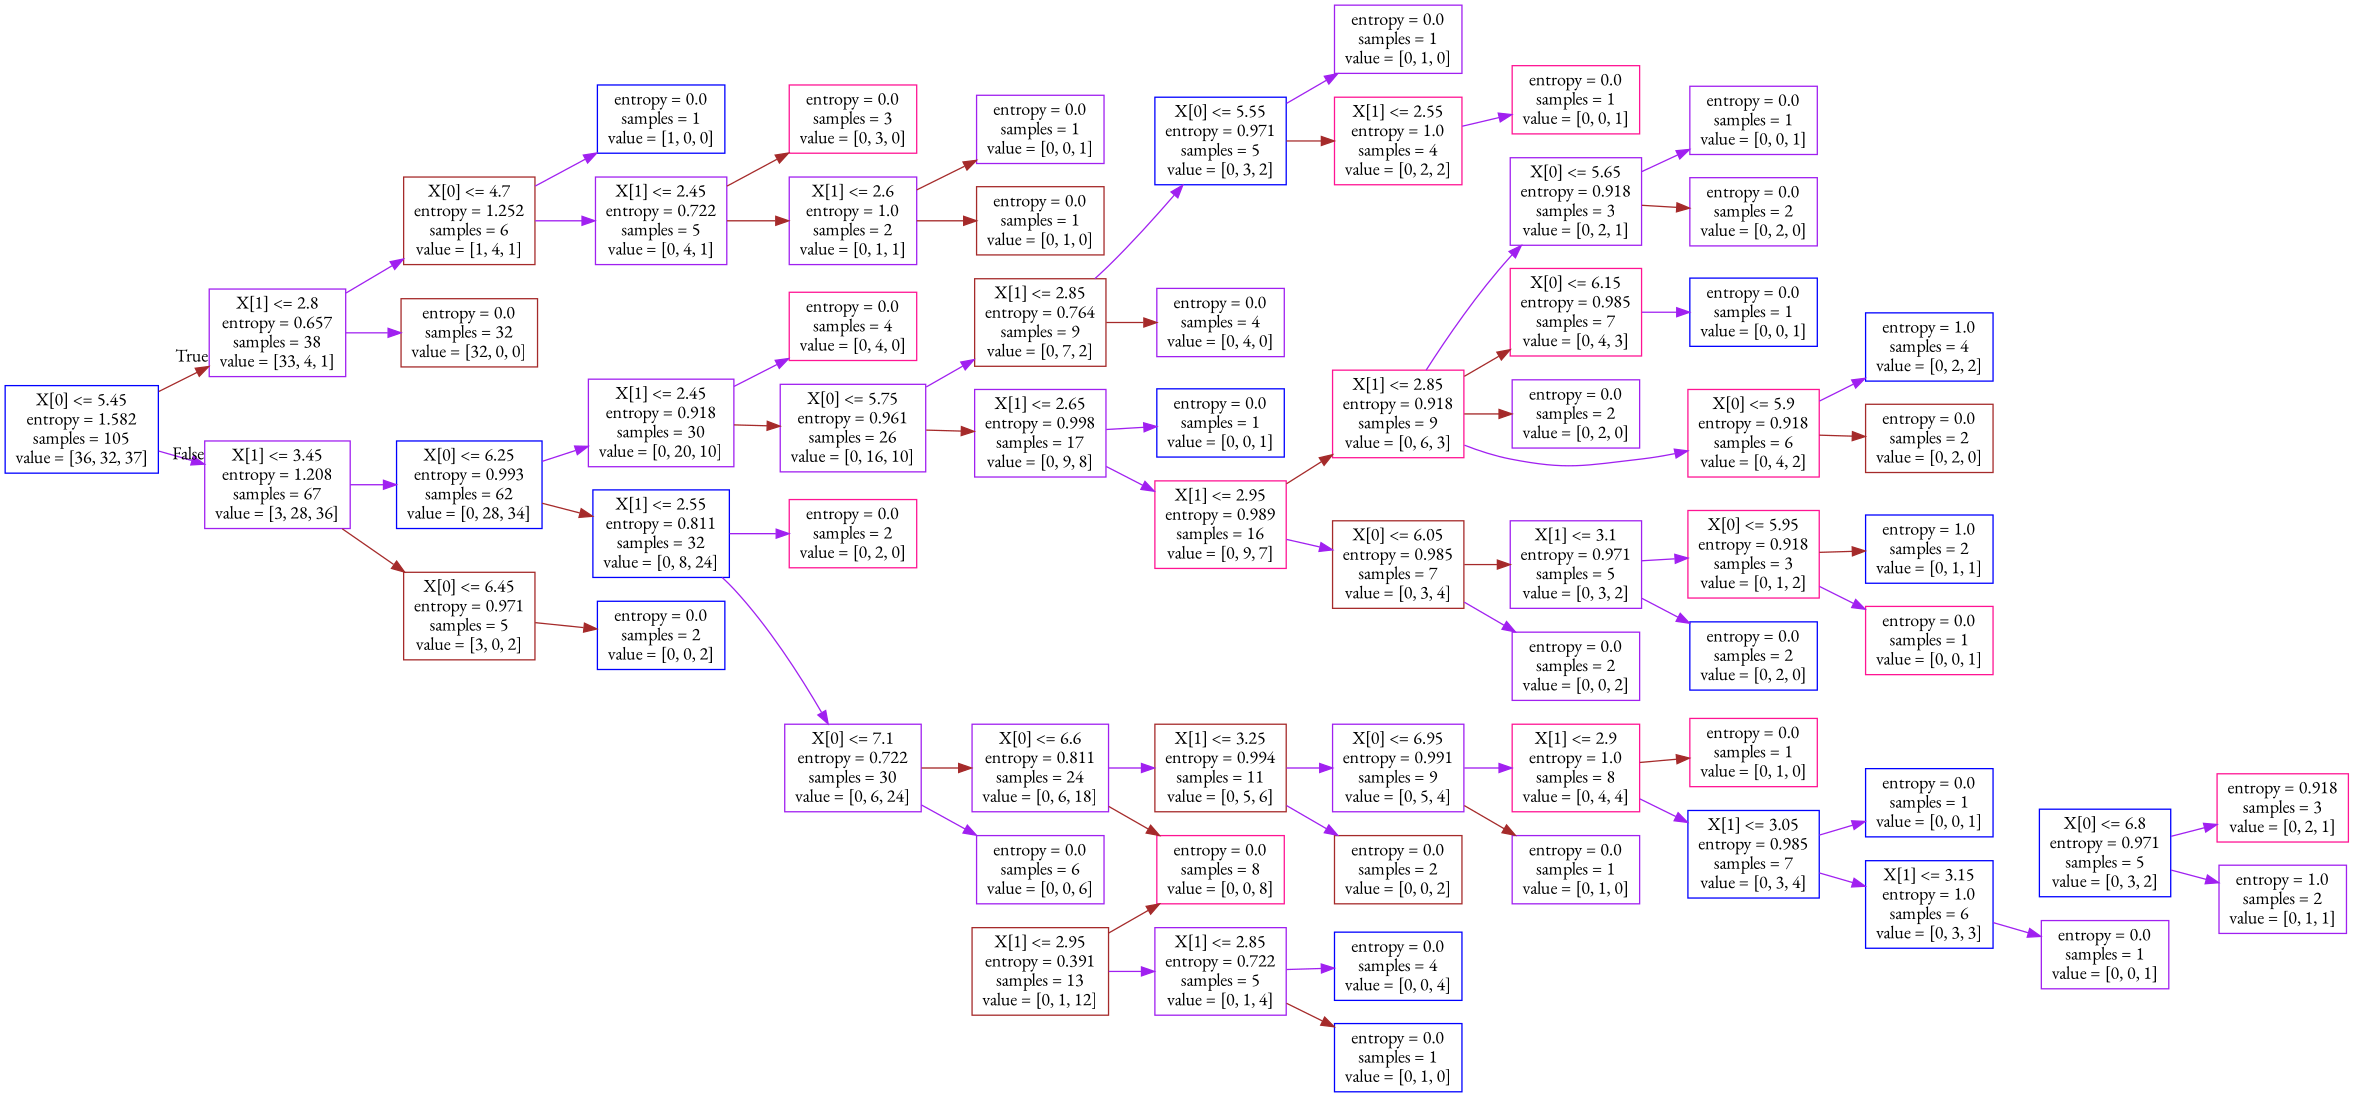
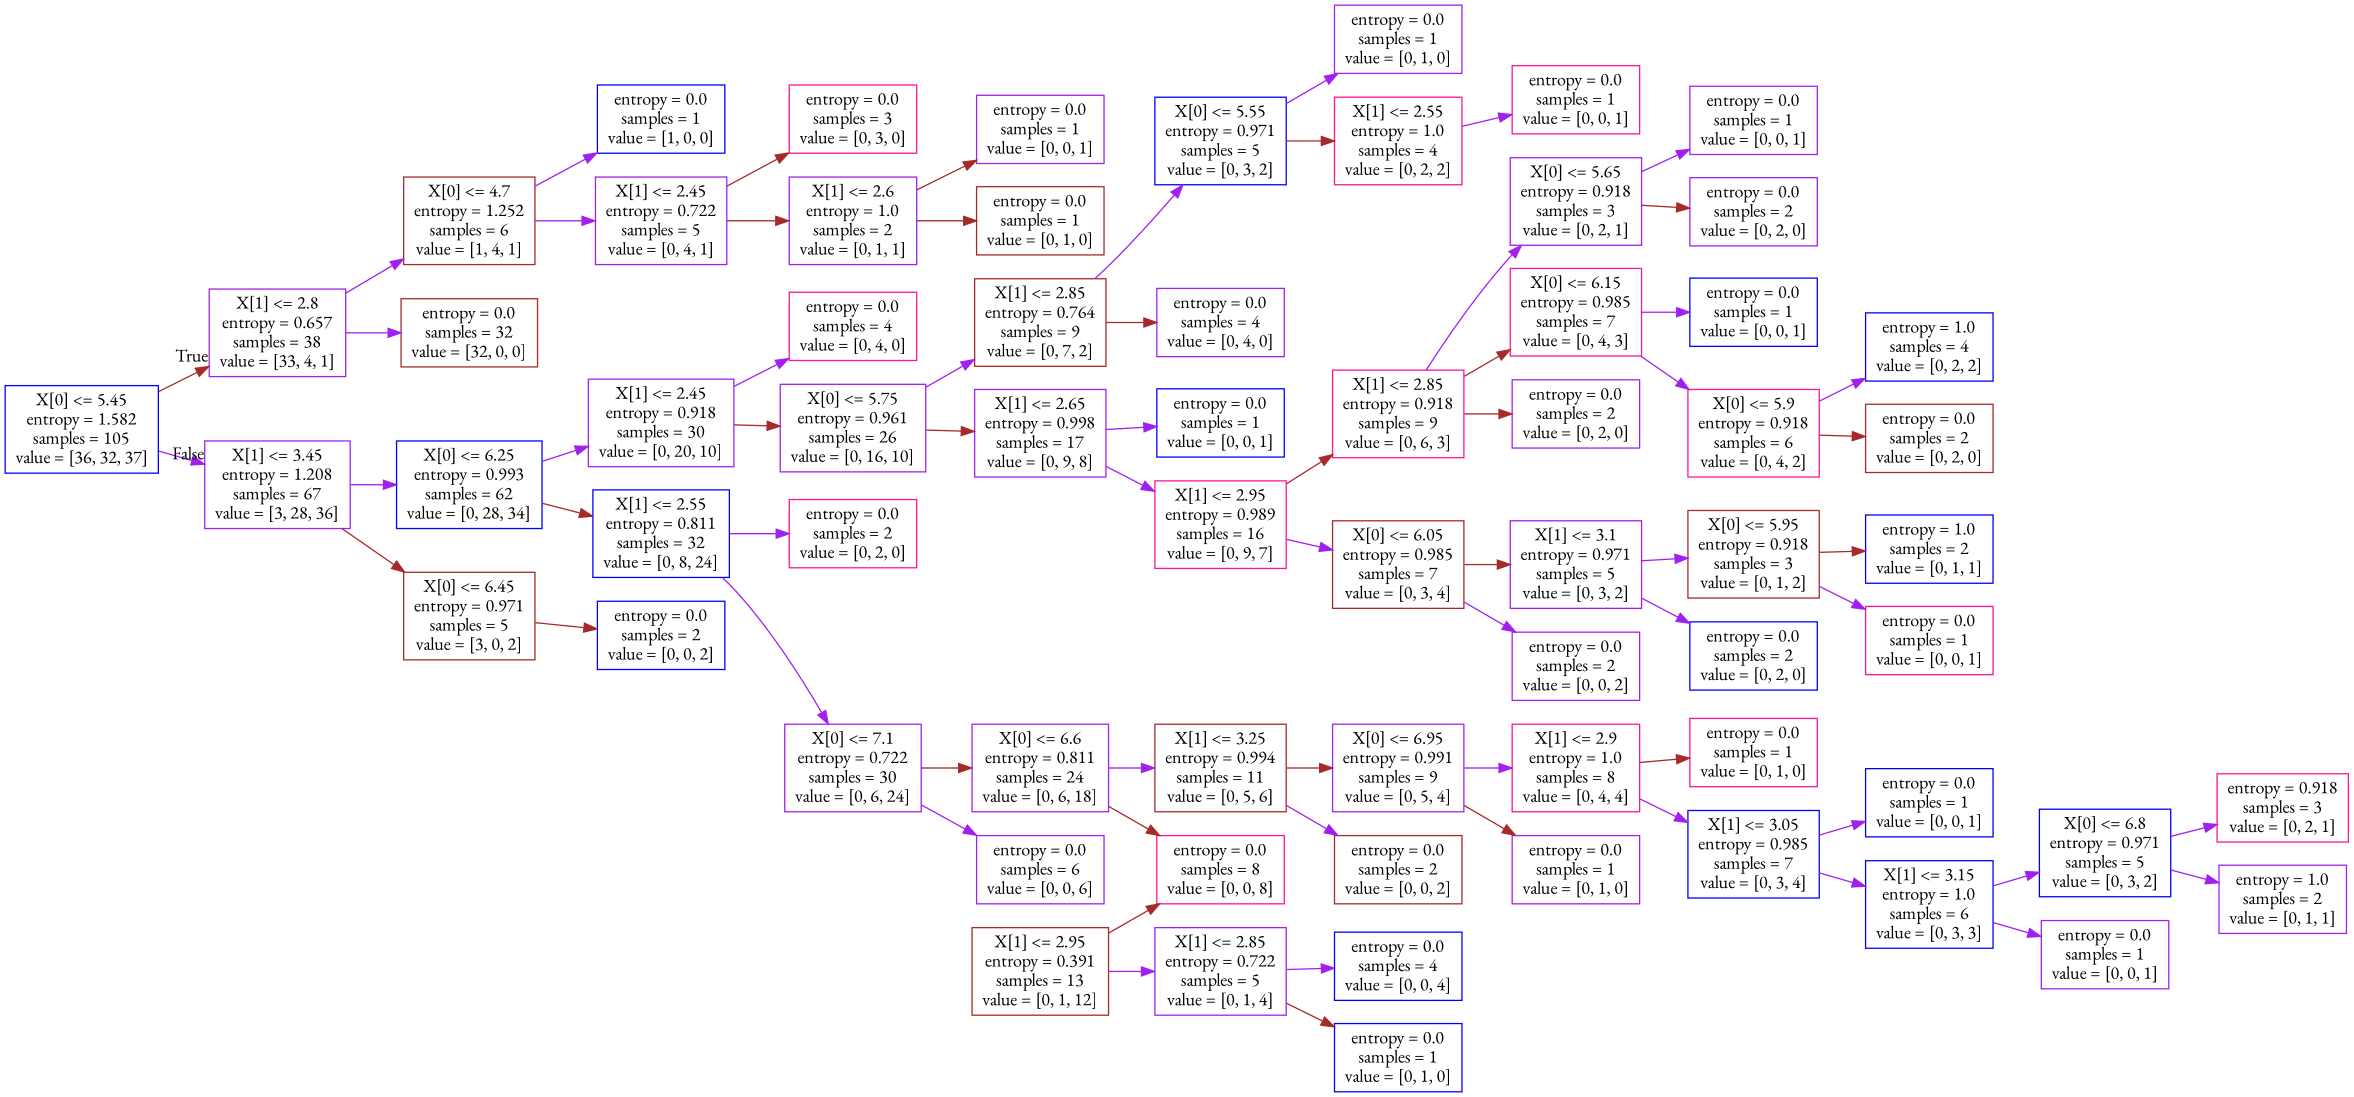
(1569, 466) -> (1660, 369)
(1754, 554) -> (1754, 554)
(1303, 768) -> (1303, 768)
none -> (2010, 881)
